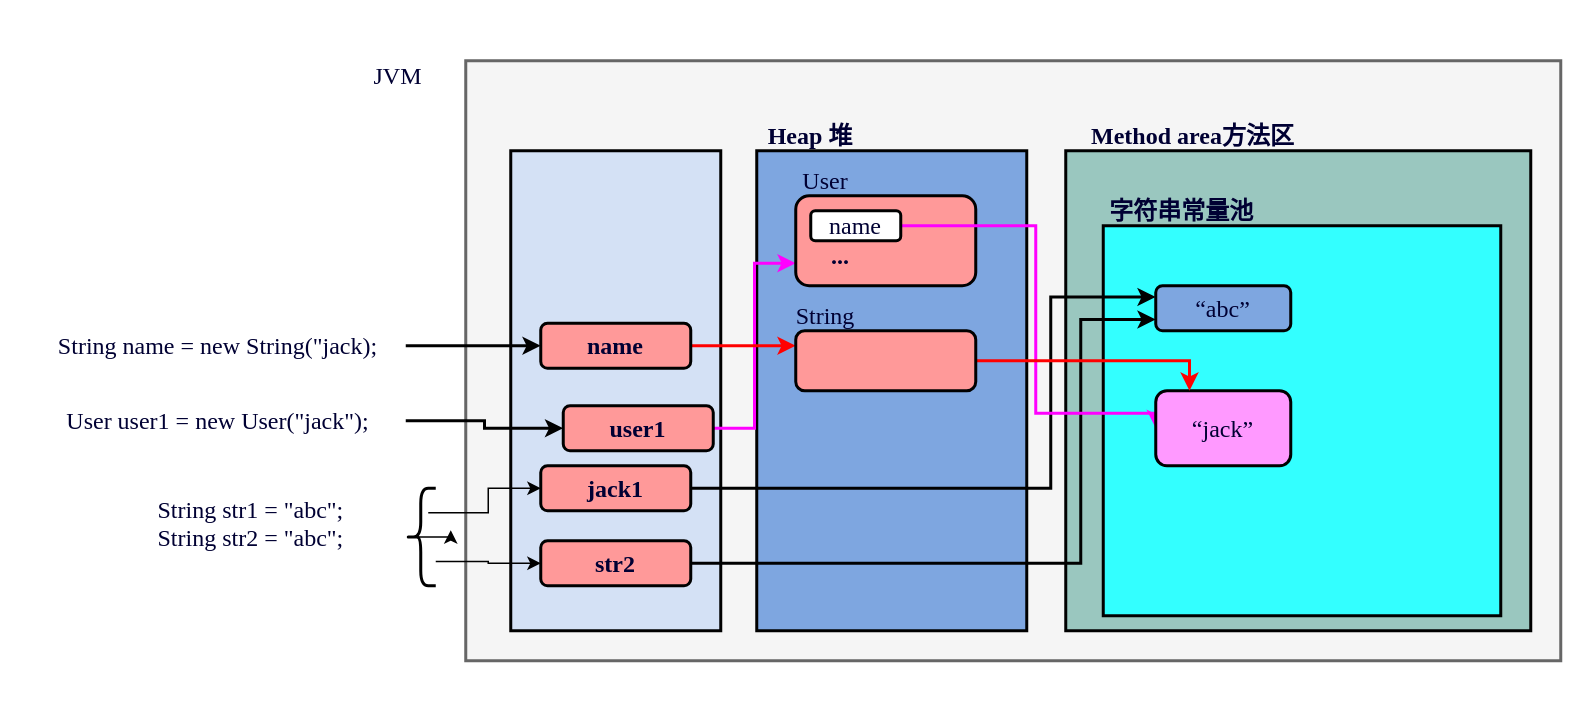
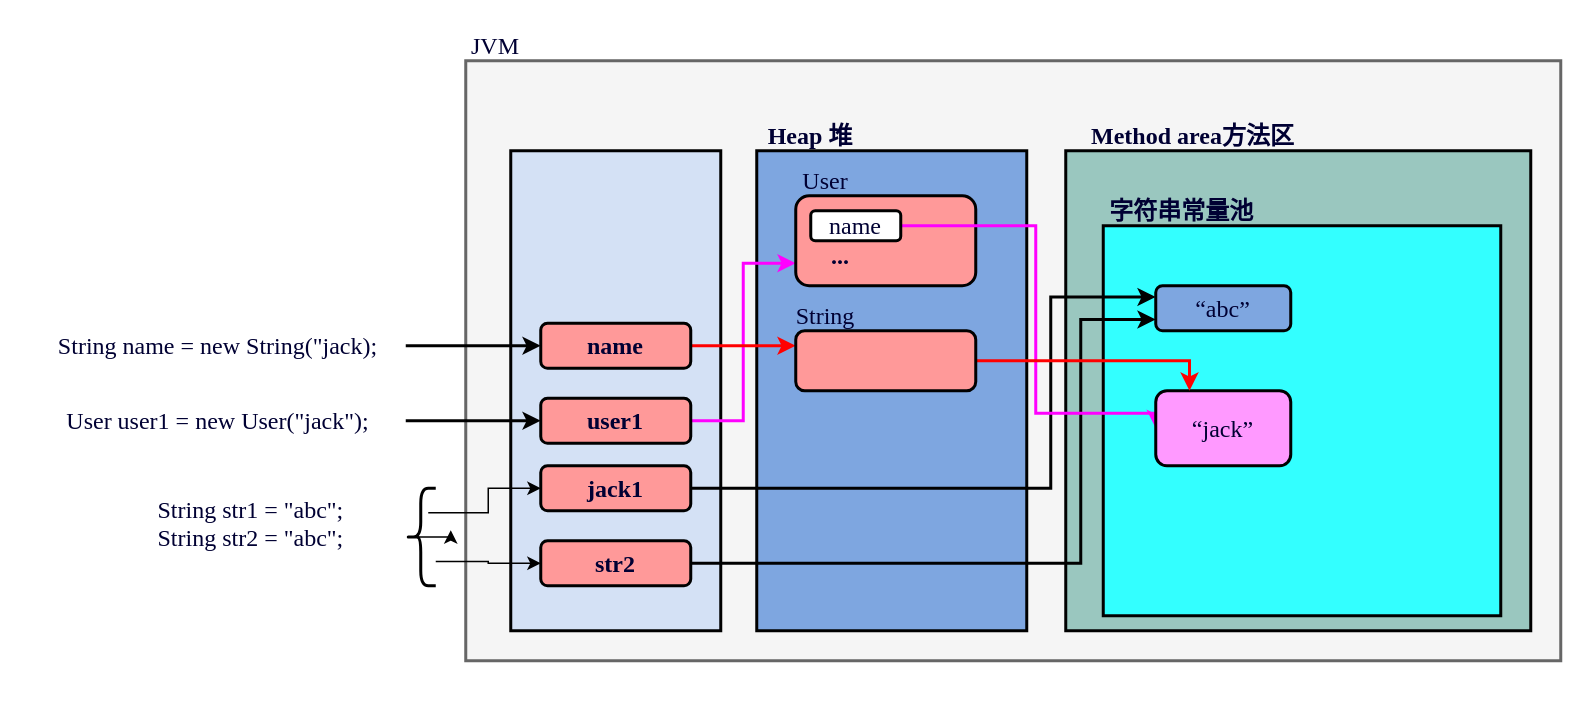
(398, 76) -> (496, 46)
(638, 428) -> (616, 421)
